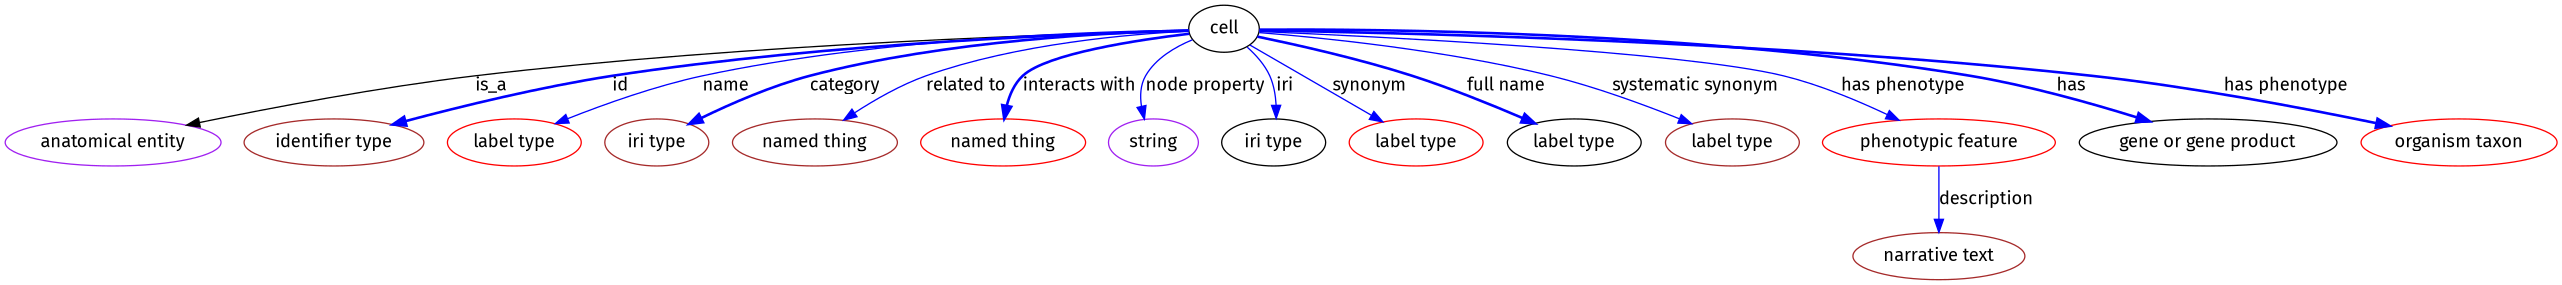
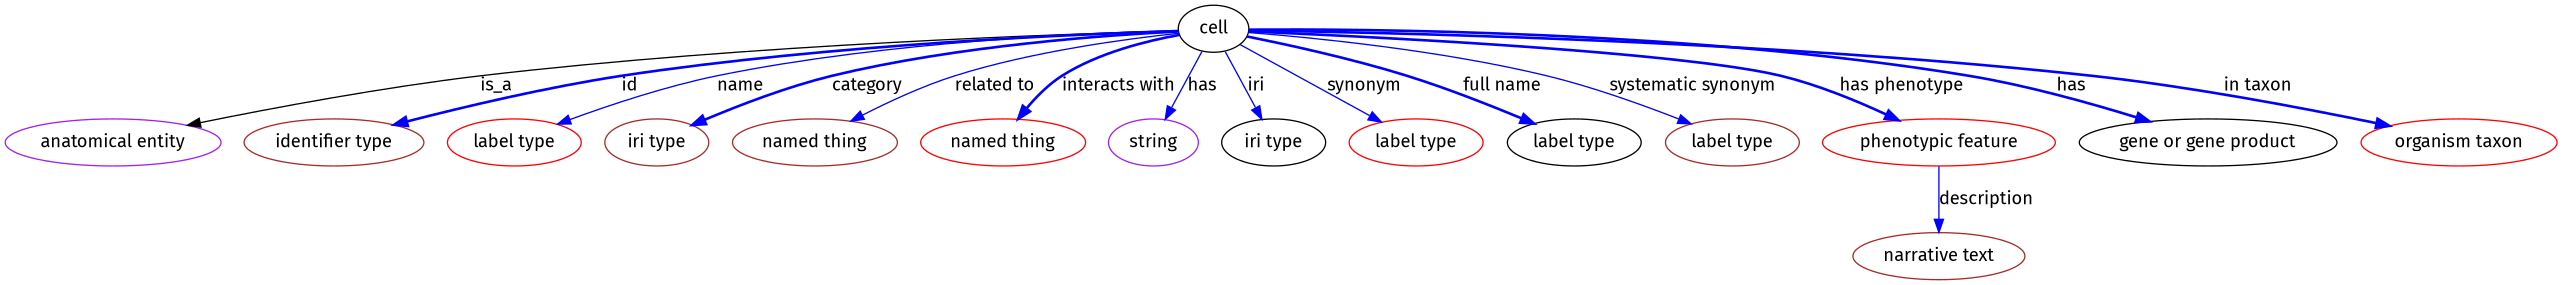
(1577, 50) -> (1572, 50)
(1205, 86) -> (1202, 86)
(2286, 86) -> (2258, 86)
